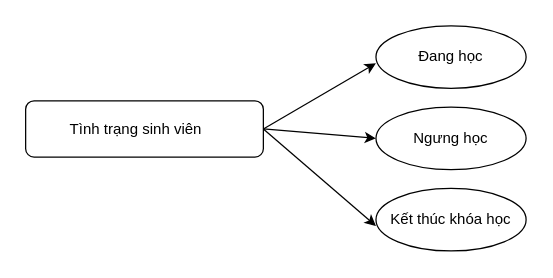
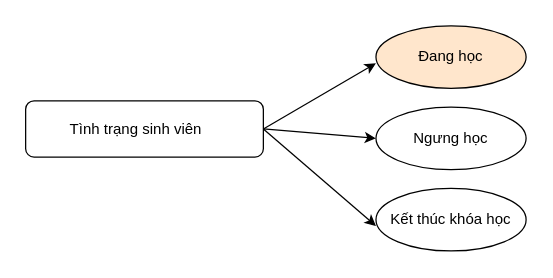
(451, 57) -> (451, 57)
